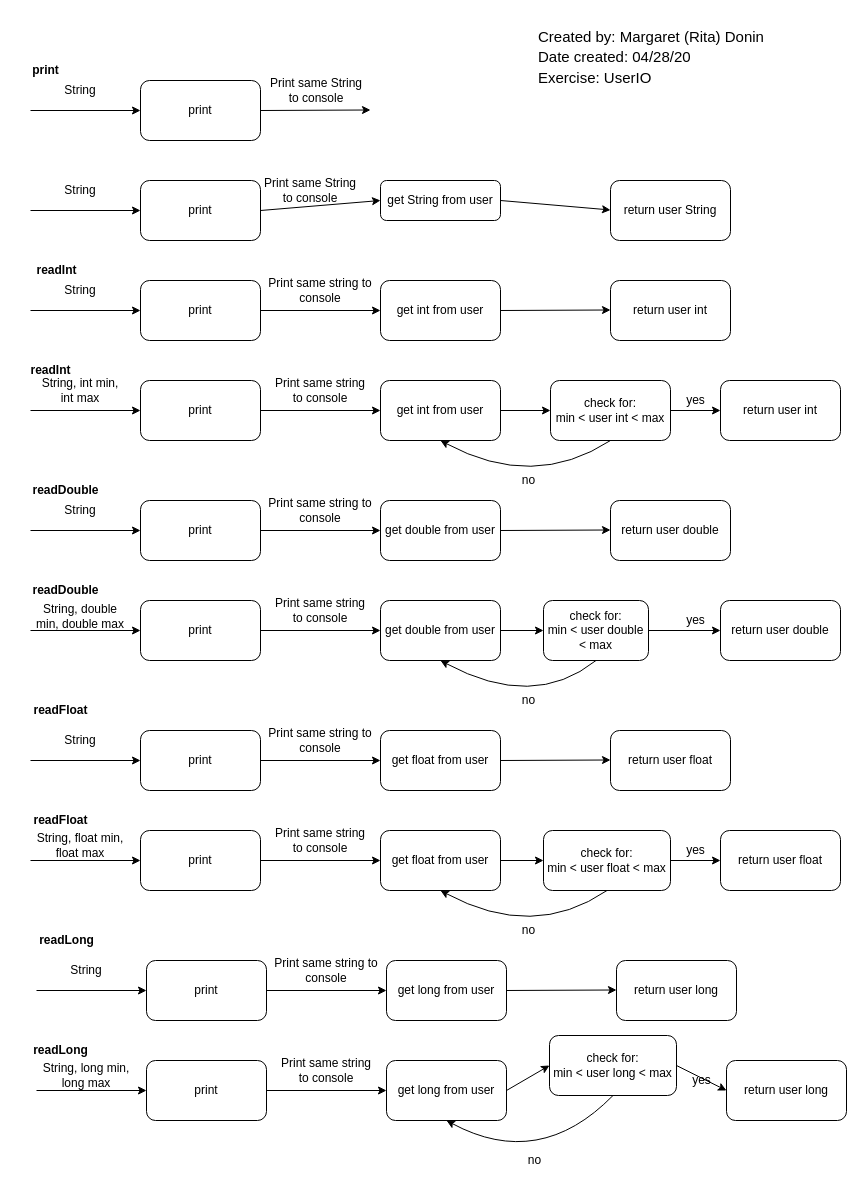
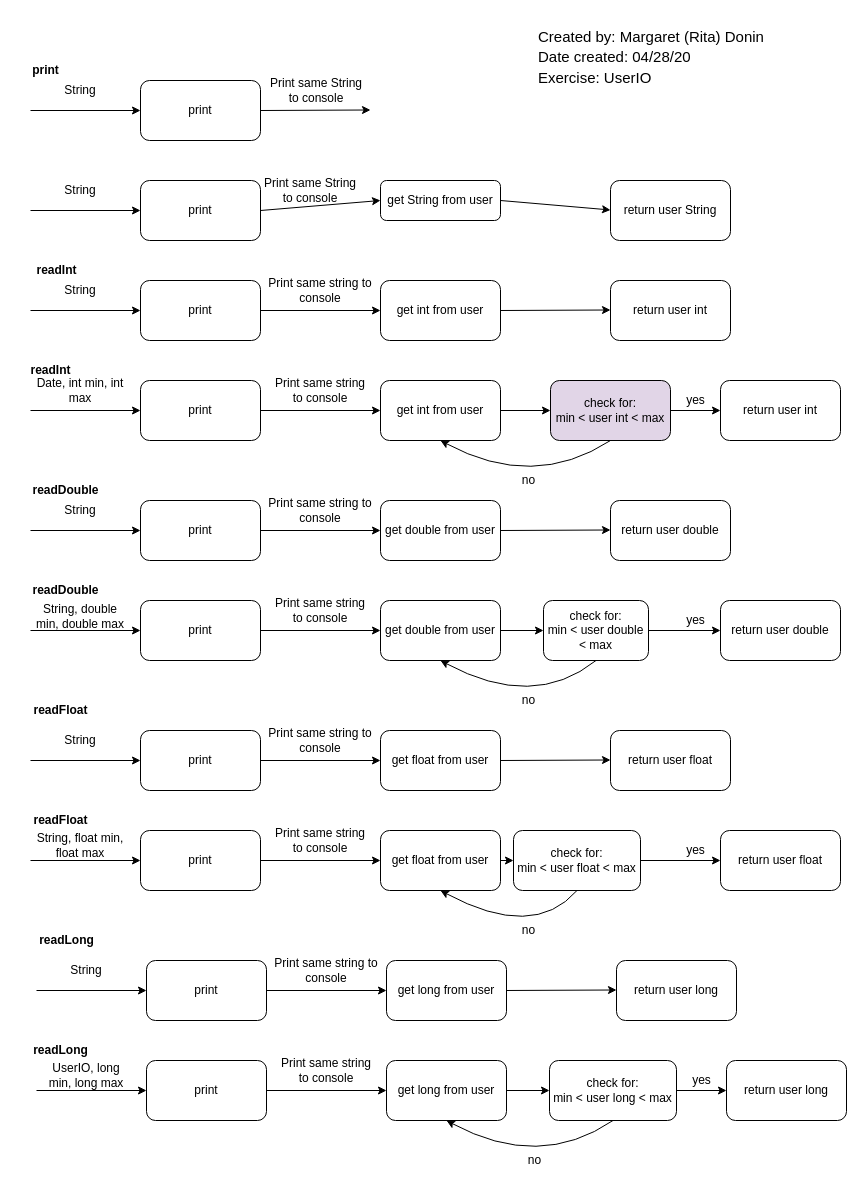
(81, 391) -> (81, 391)
(611, 411) -> (611, 411)
(607, 861) -> (577, 861)
(613, 1066) -> (613, 1091)
(87, 1076) -> (87, 1076)
